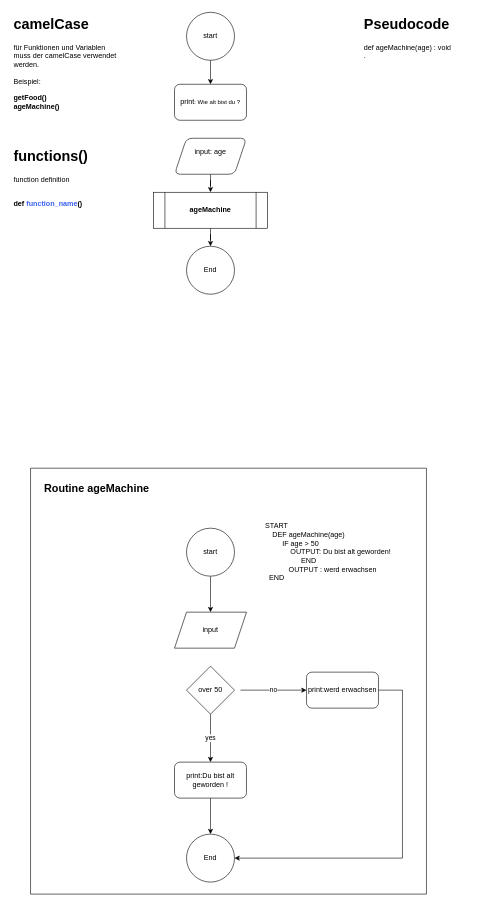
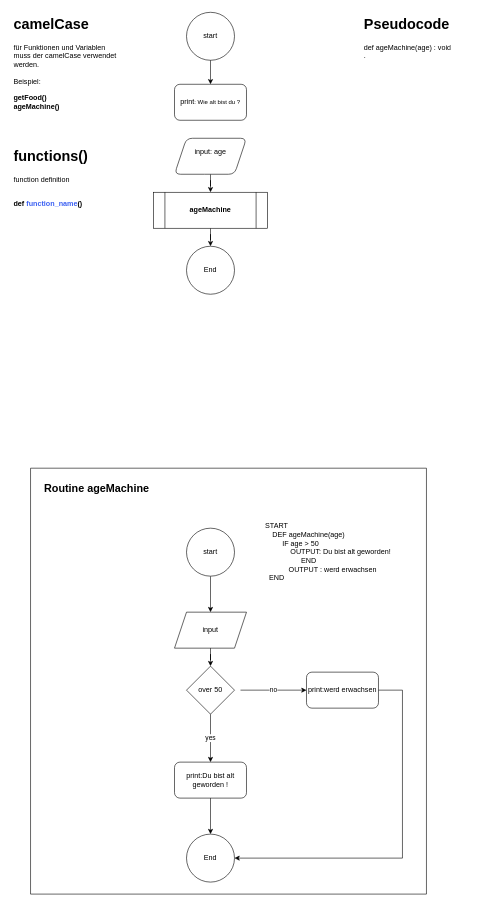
none -> (210, 659)
